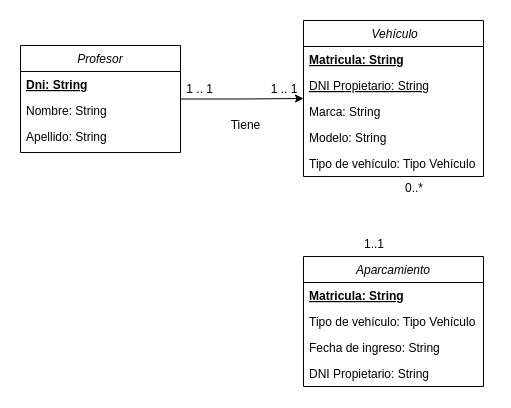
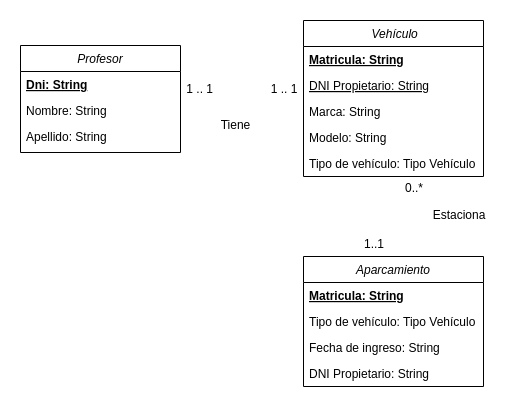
(239, 99) -> none
(246, 126) -> (236, 126)
none -> (460, 216)
